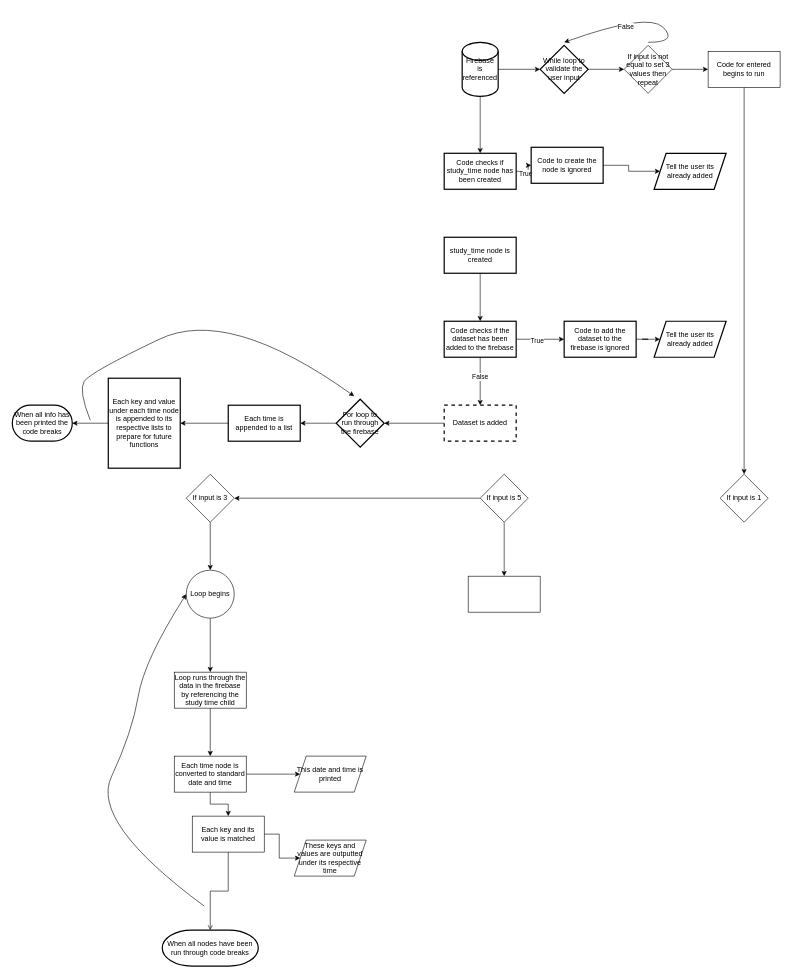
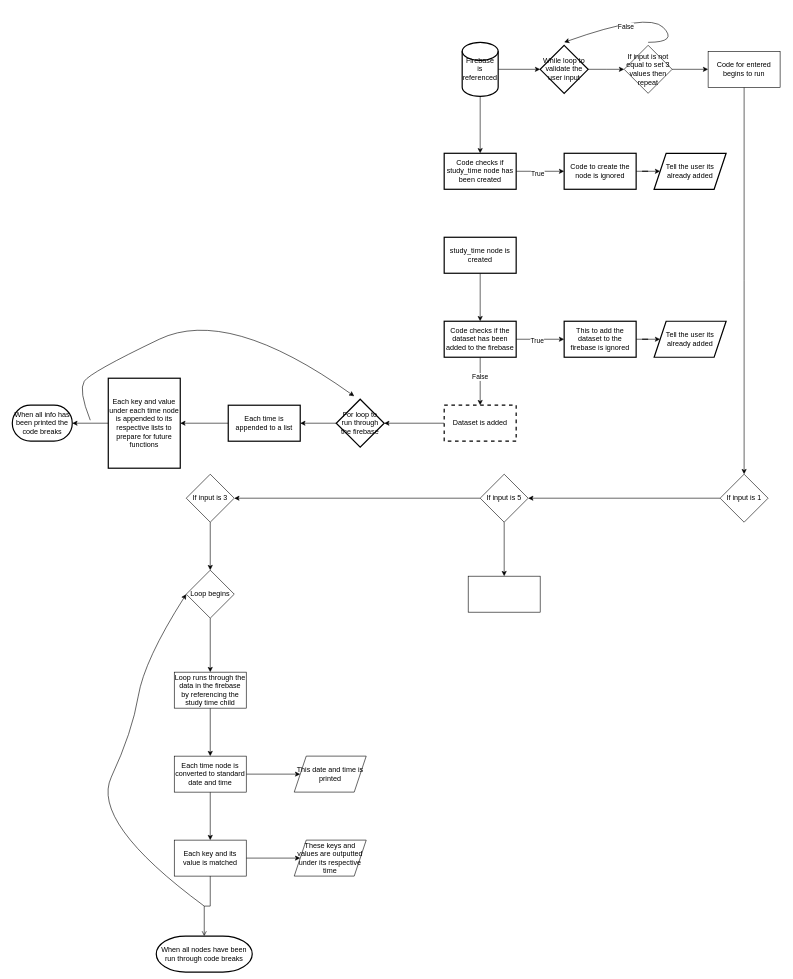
(567, 165) -> (600, 171)
(600, 339) -> (600, 339)
none -> (533, 498)
(210, 594) -> (210, 594)
(228, 834) -> (210, 858)
(210, 948) -> (204, 954)
